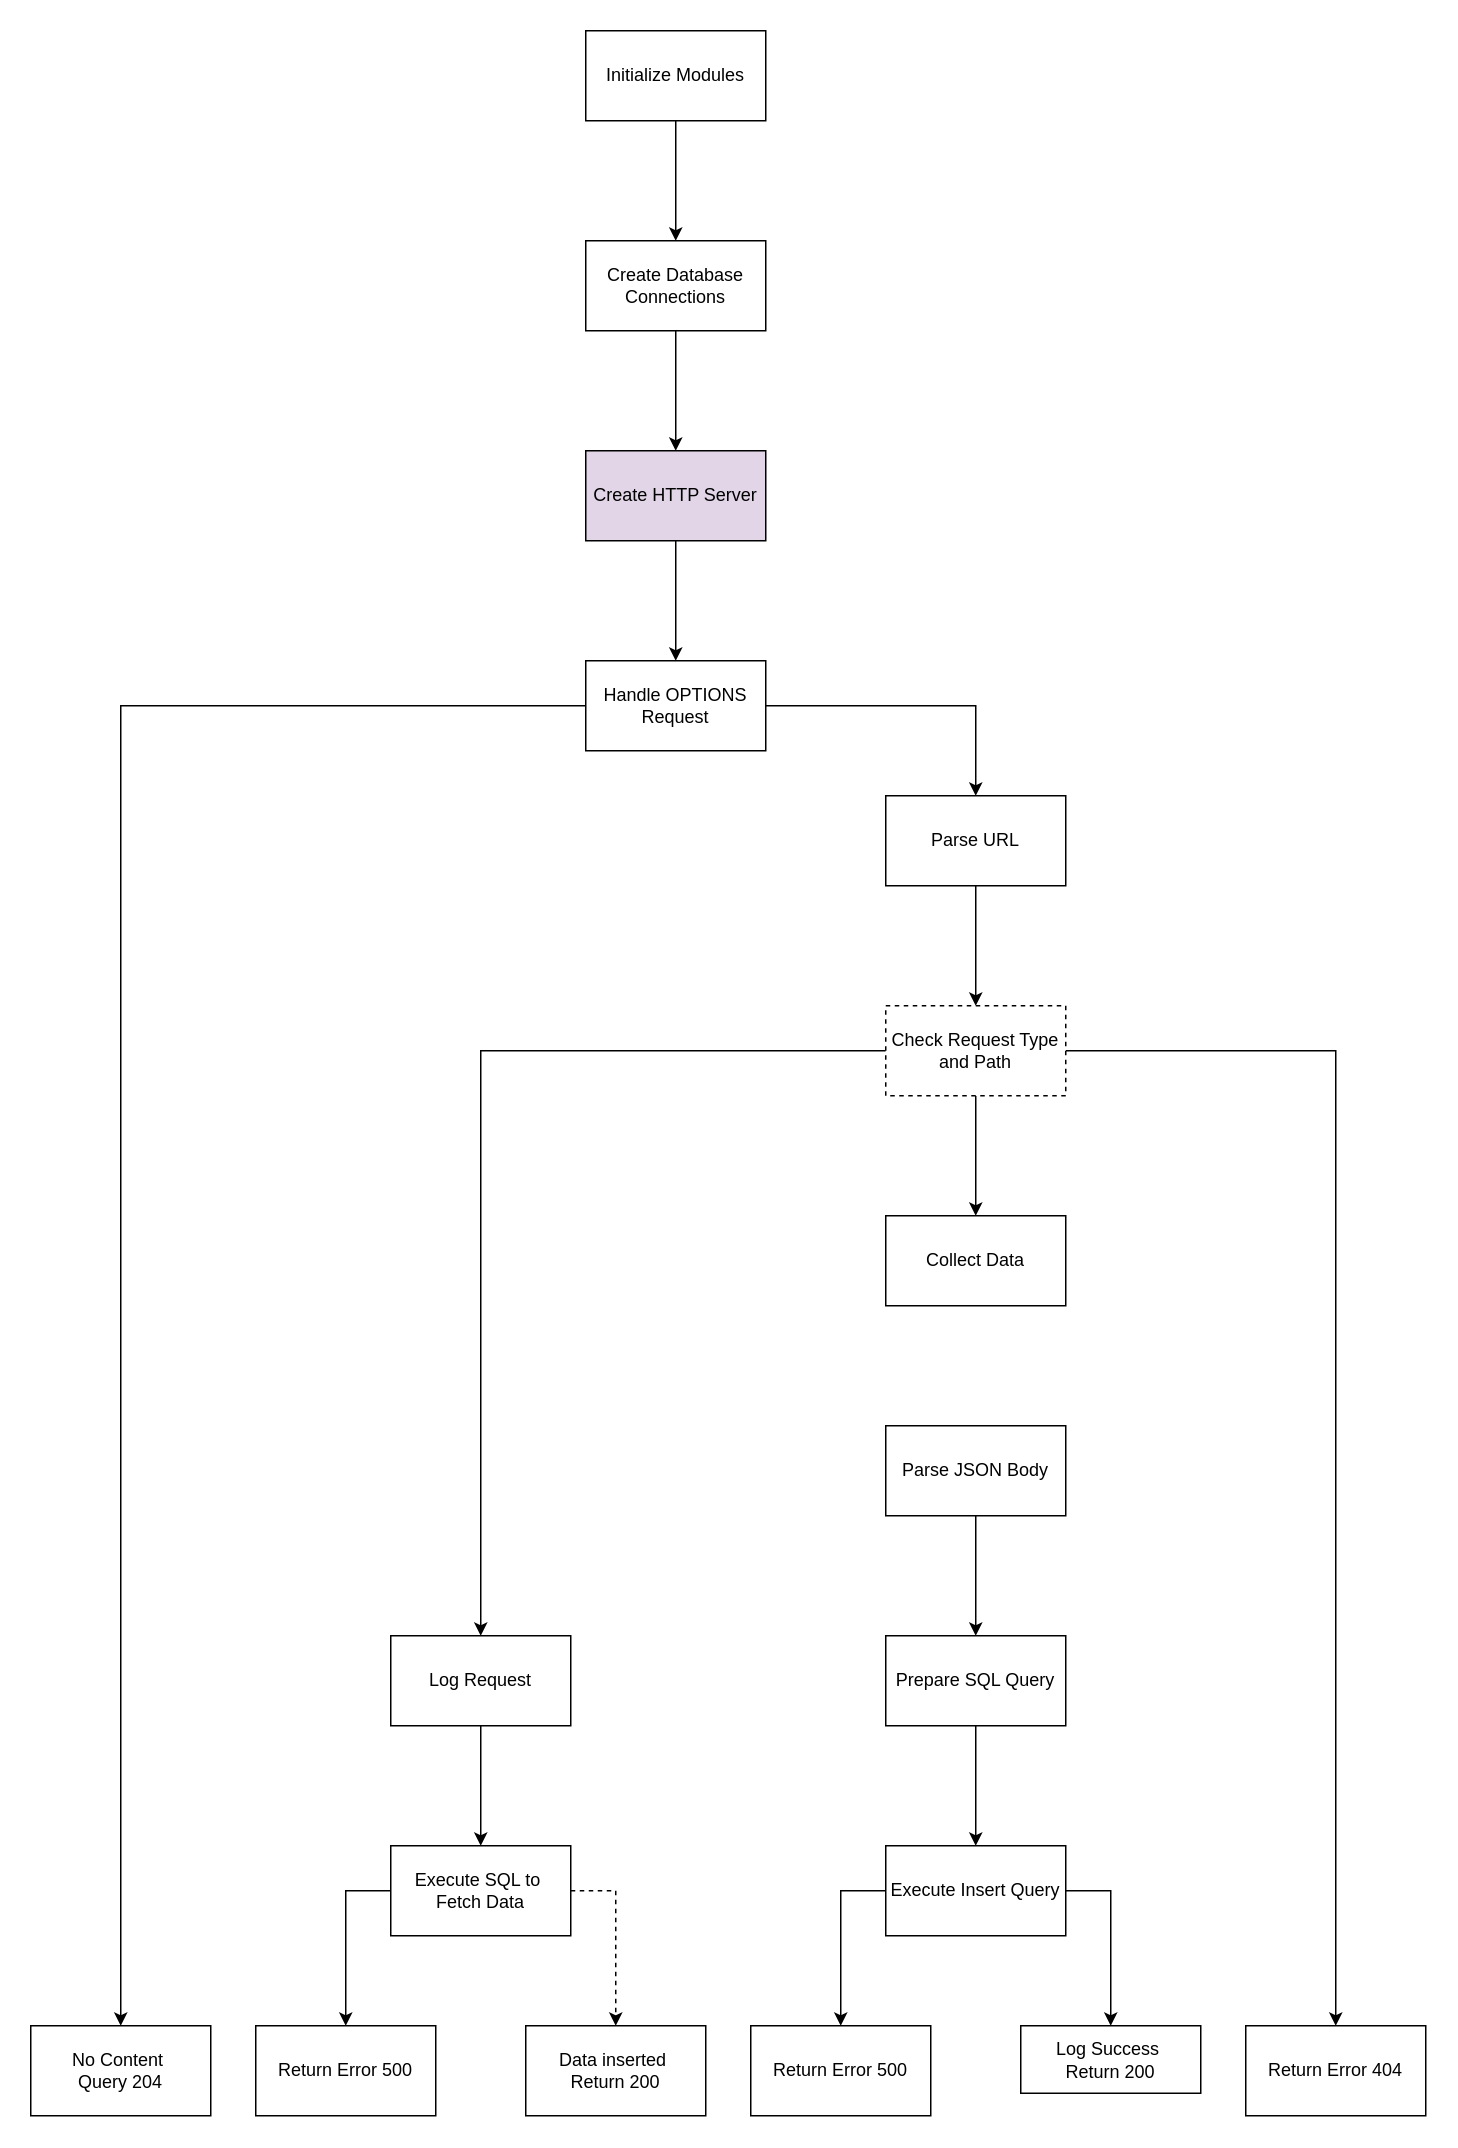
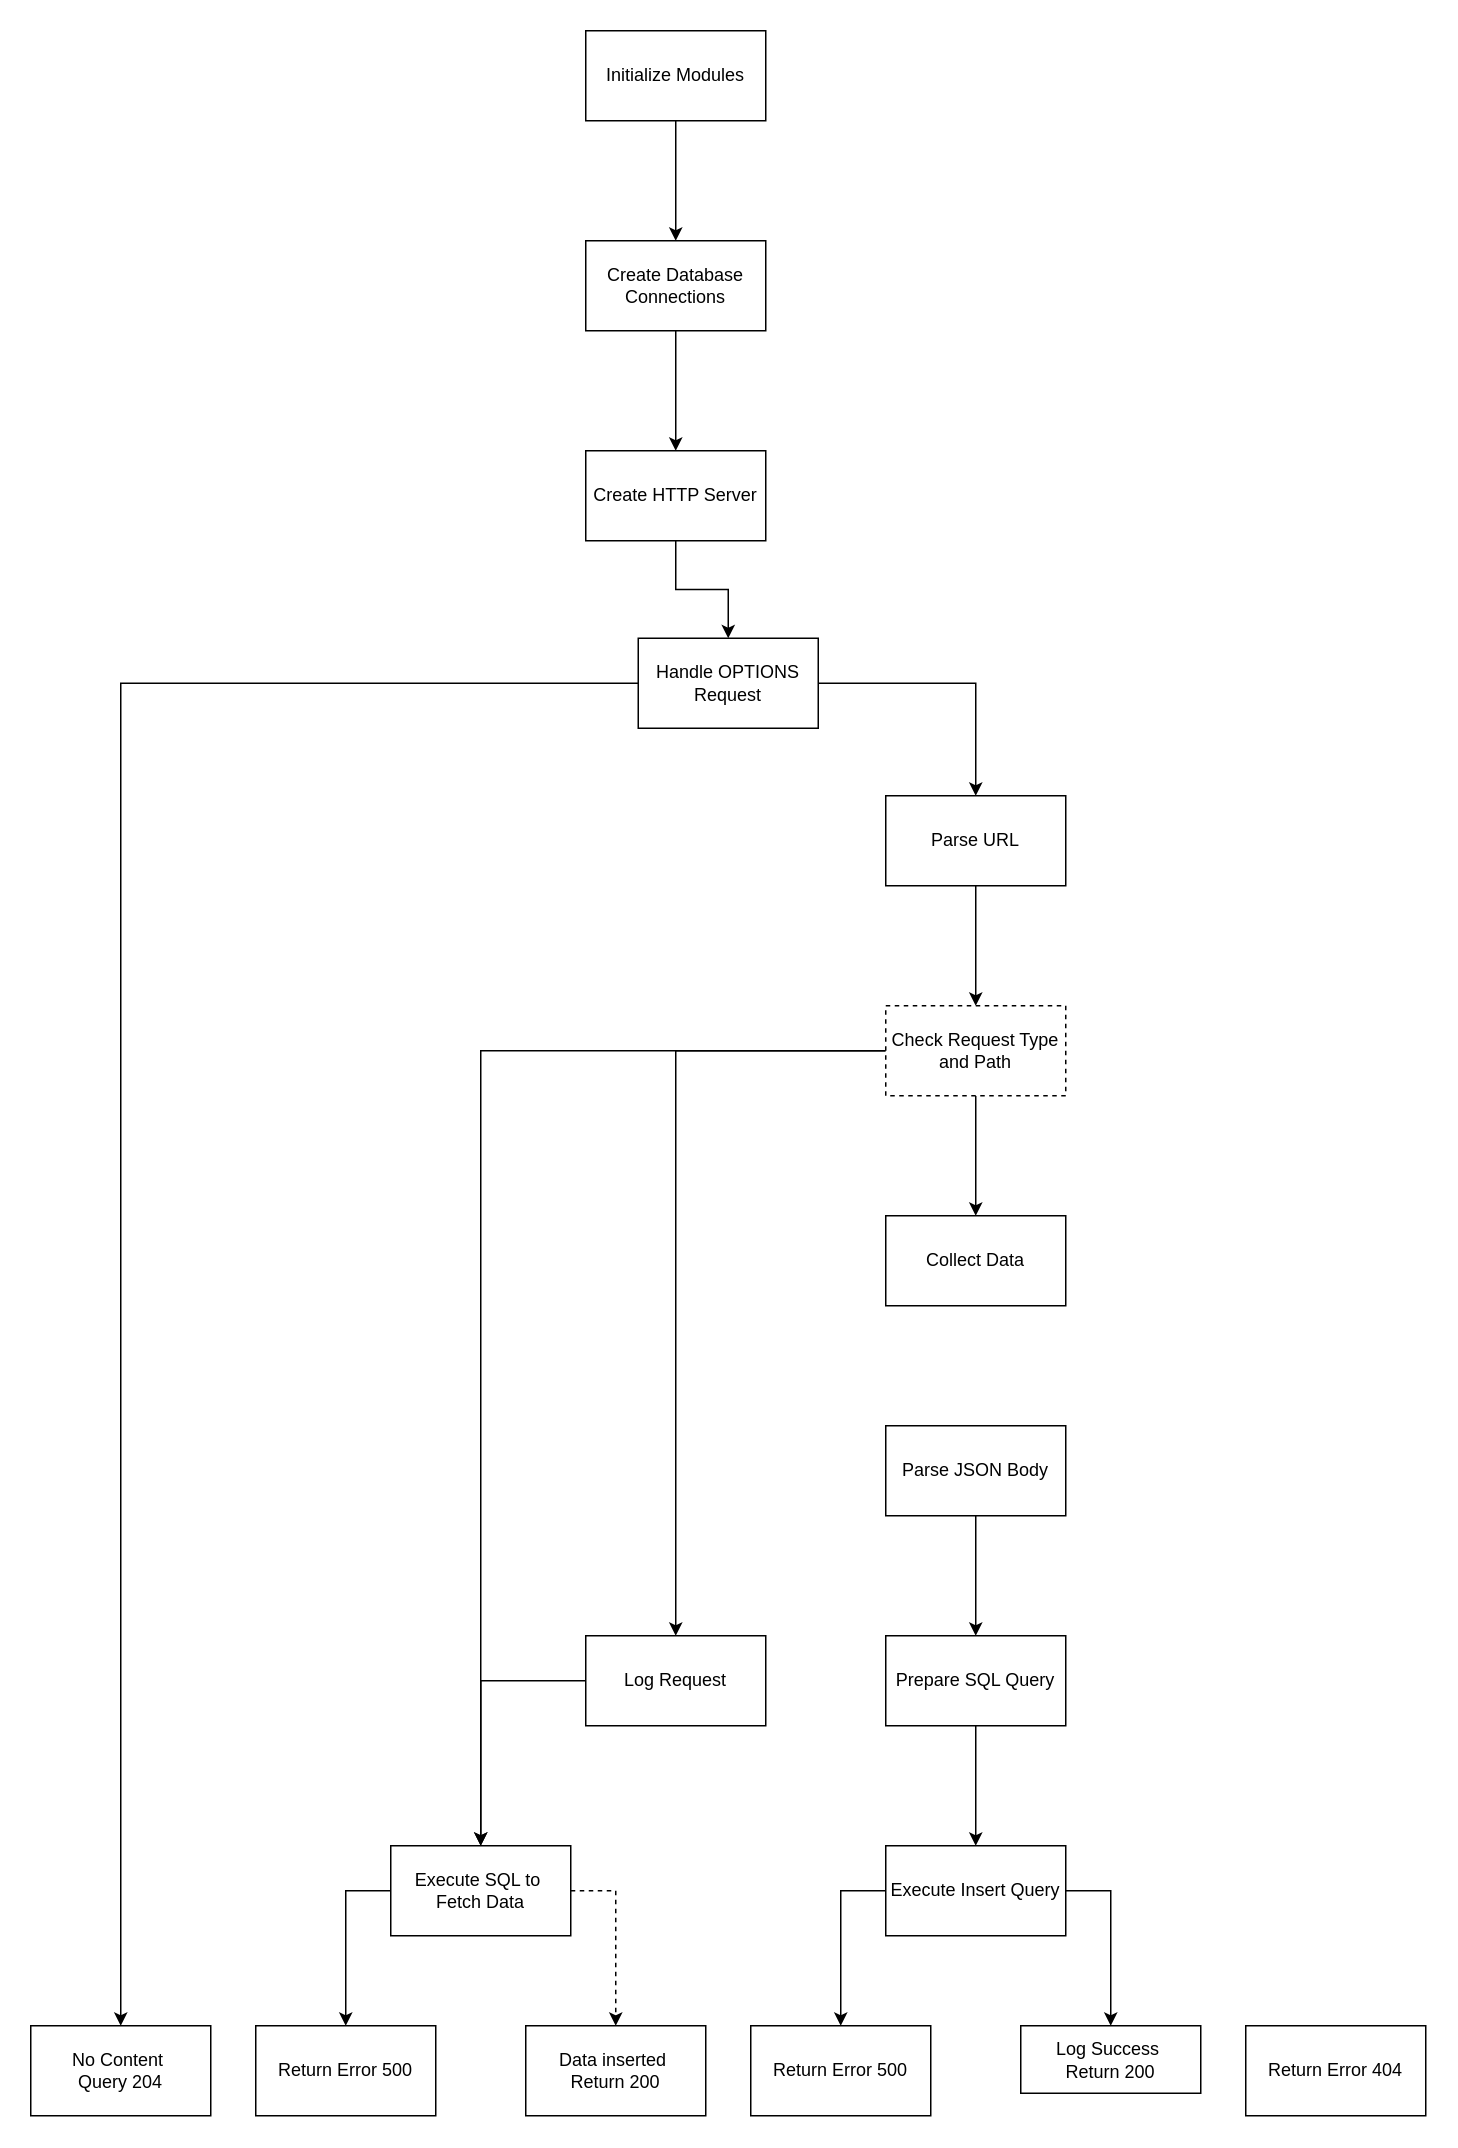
(676, 496) -> (676, 496)
(676, 706) -> (728, 683)
(1336, 1398) -> (481, 1652)
(481, 1681) -> (676, 1681)
